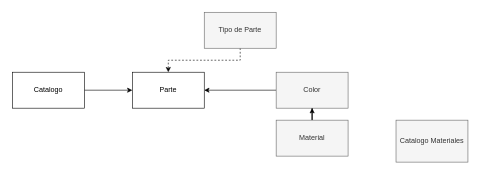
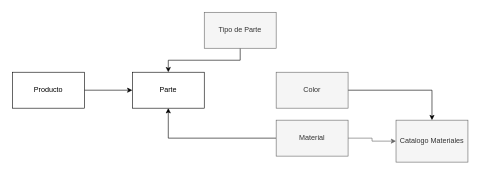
(207, 60) -> (207, 60)
(48, 90) -> (48, 90)
(209, 90) -> (431, 90)
(312, 112) -> (168, 138)
none -> (371, 138)
